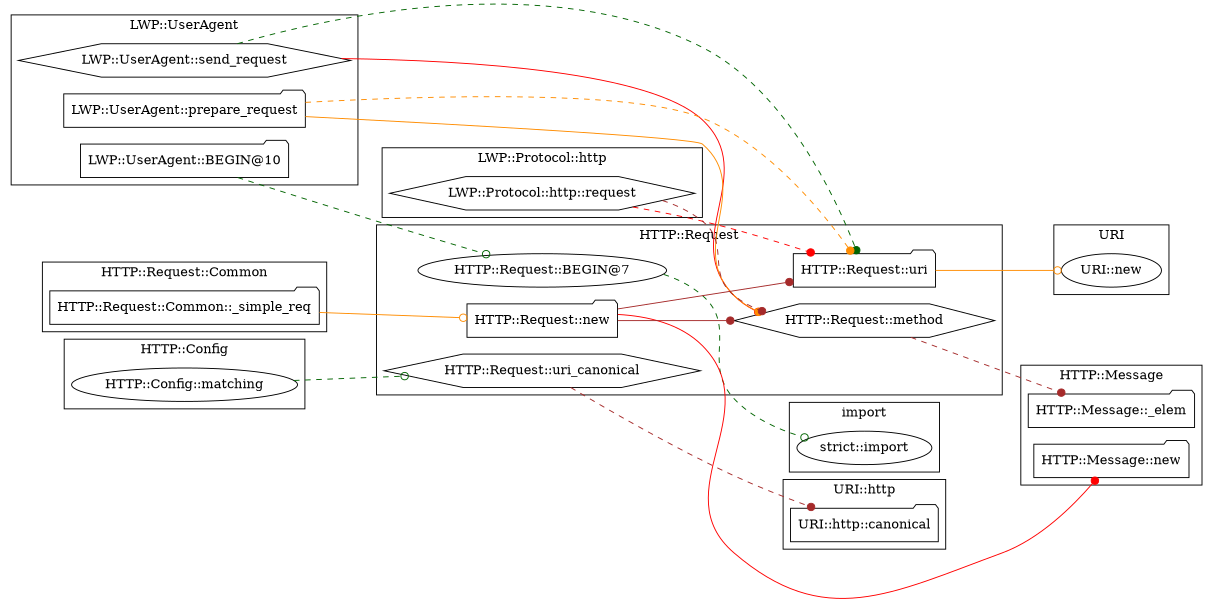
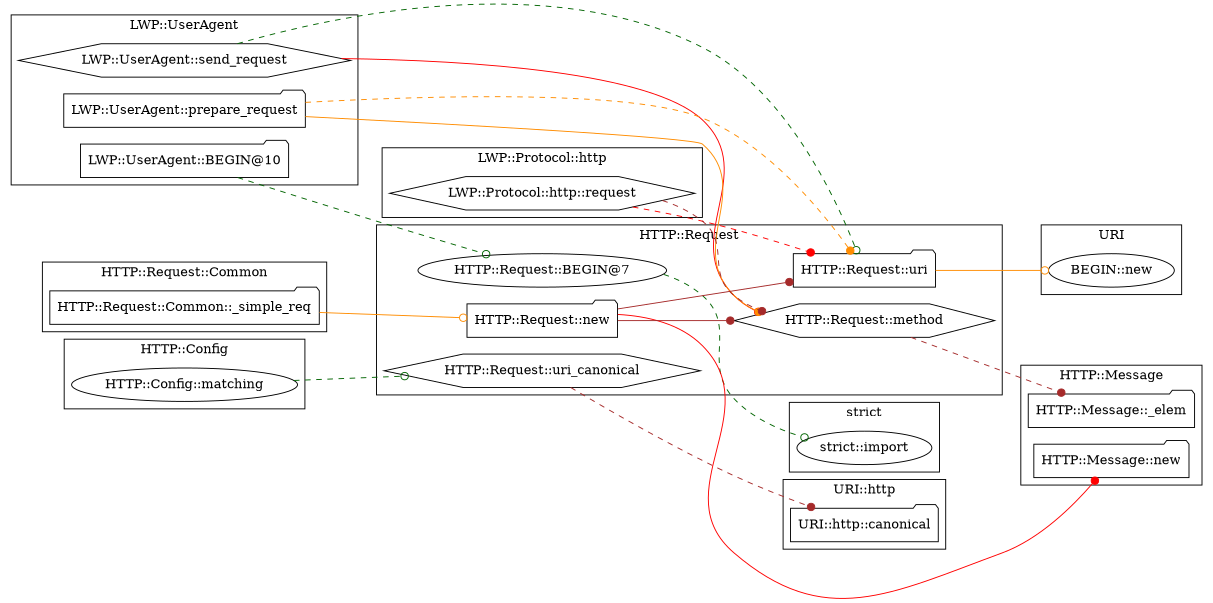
(598, 14) -> (598, 14)
(1111, 270) -> (1111, 270)
(864, 413) -> (864, 413)
